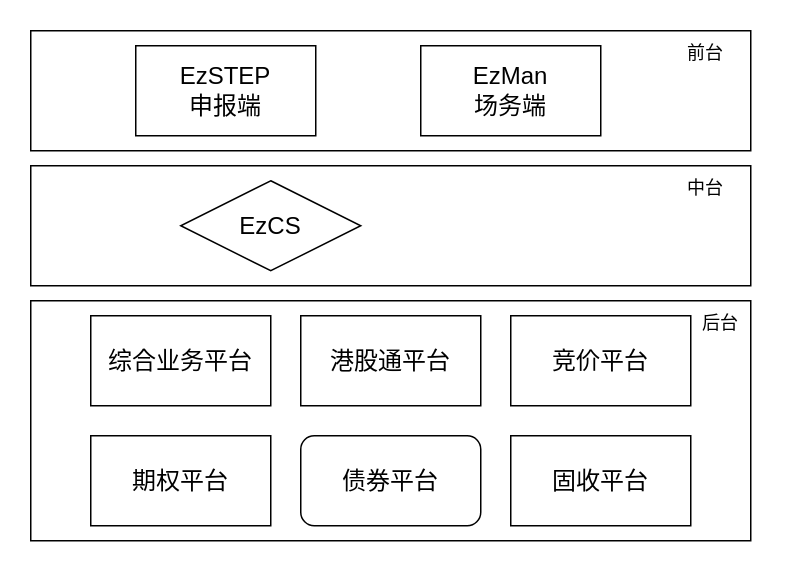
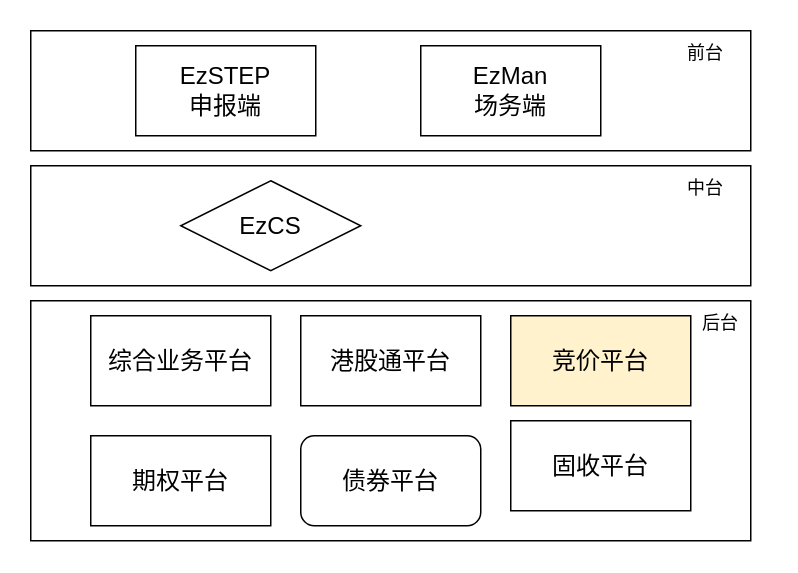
(601, 361) -> (601, 361)
(601, 481) -> (601, 466)
